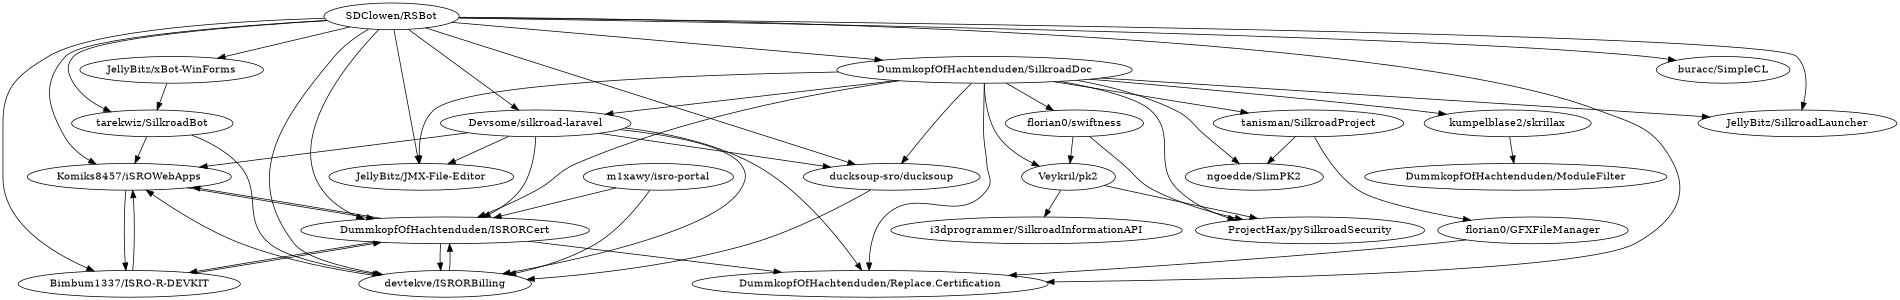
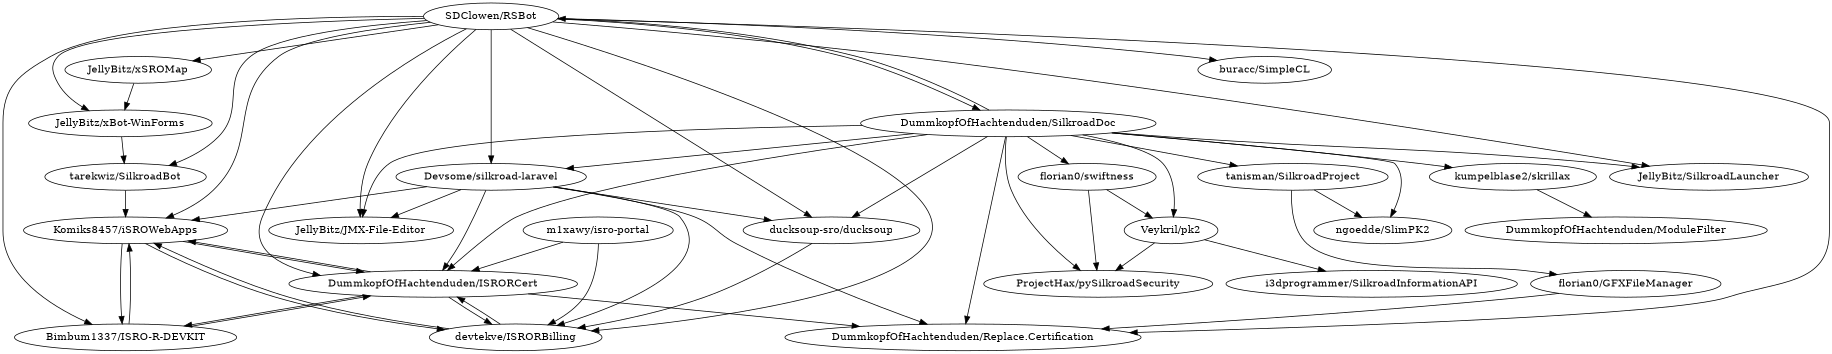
none -> (783, 41)
none -> (138, 70)
(259, 230) -> (243, 287)
